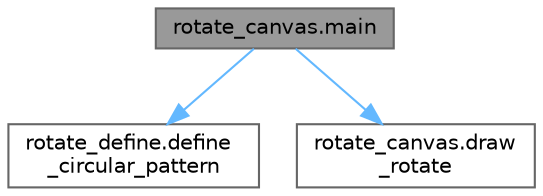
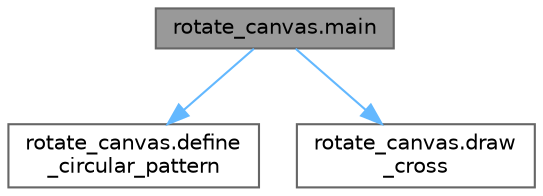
(134, 156) -> (134, 156)
(416, 156) -> (416, 156)
